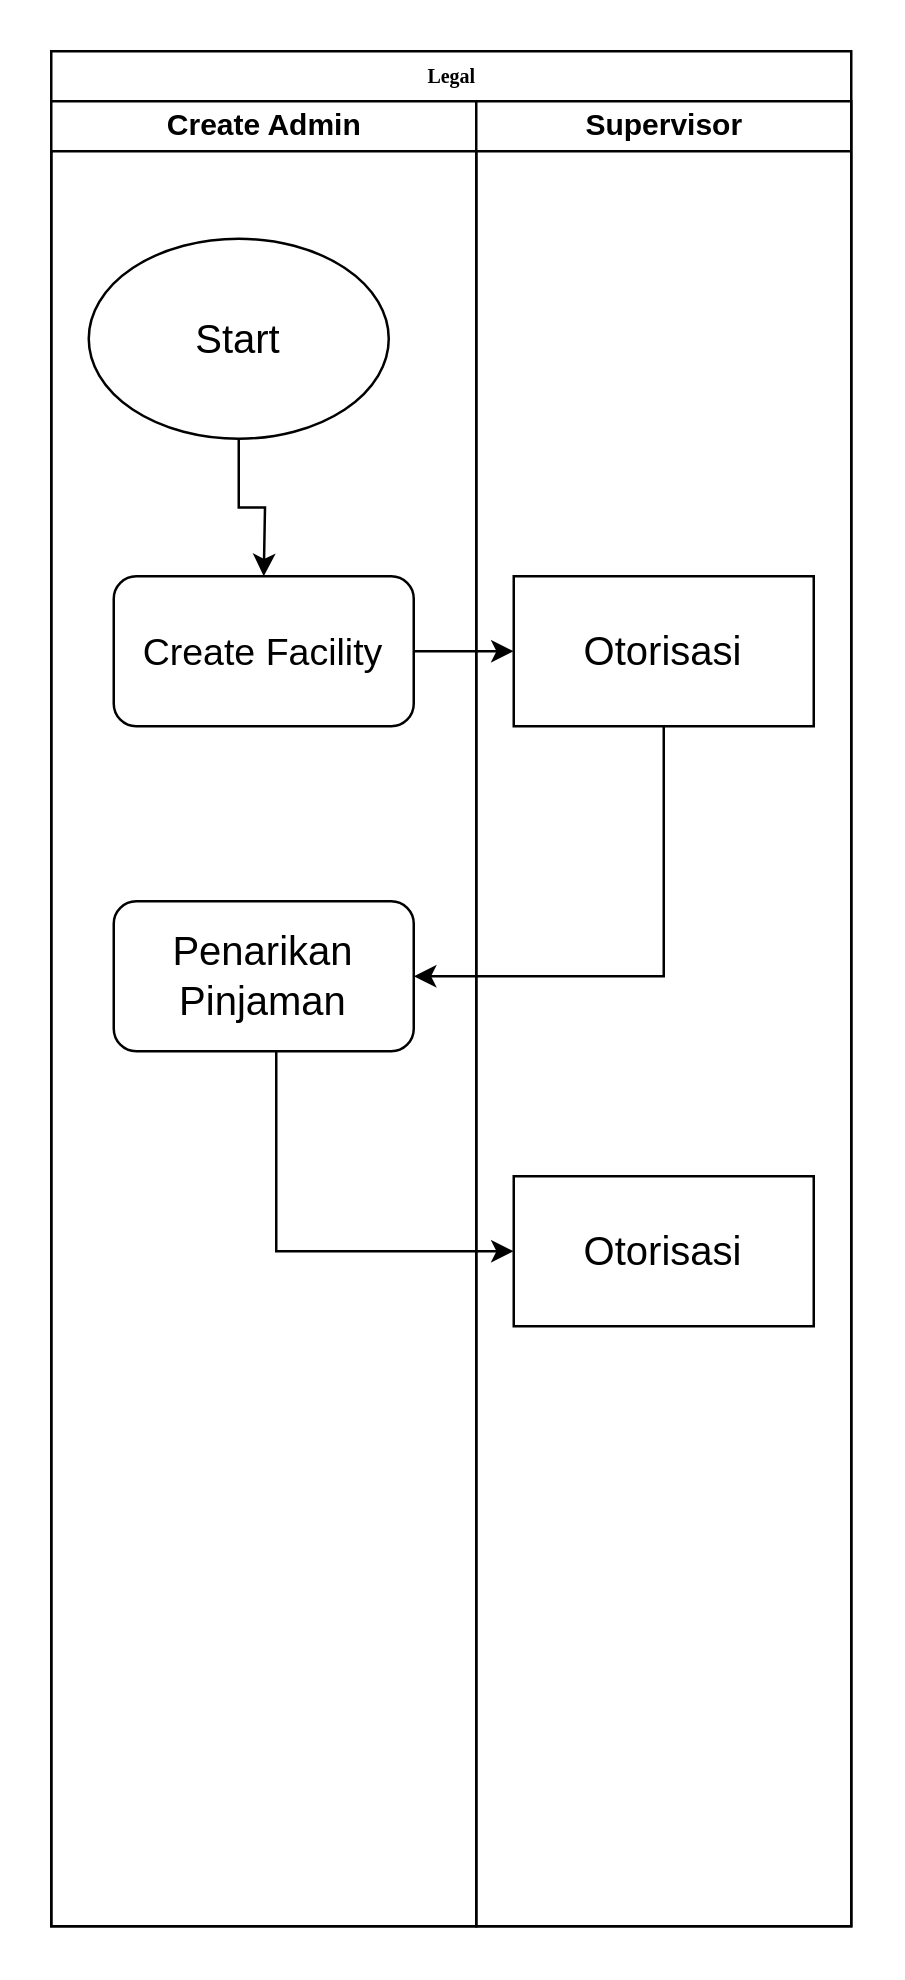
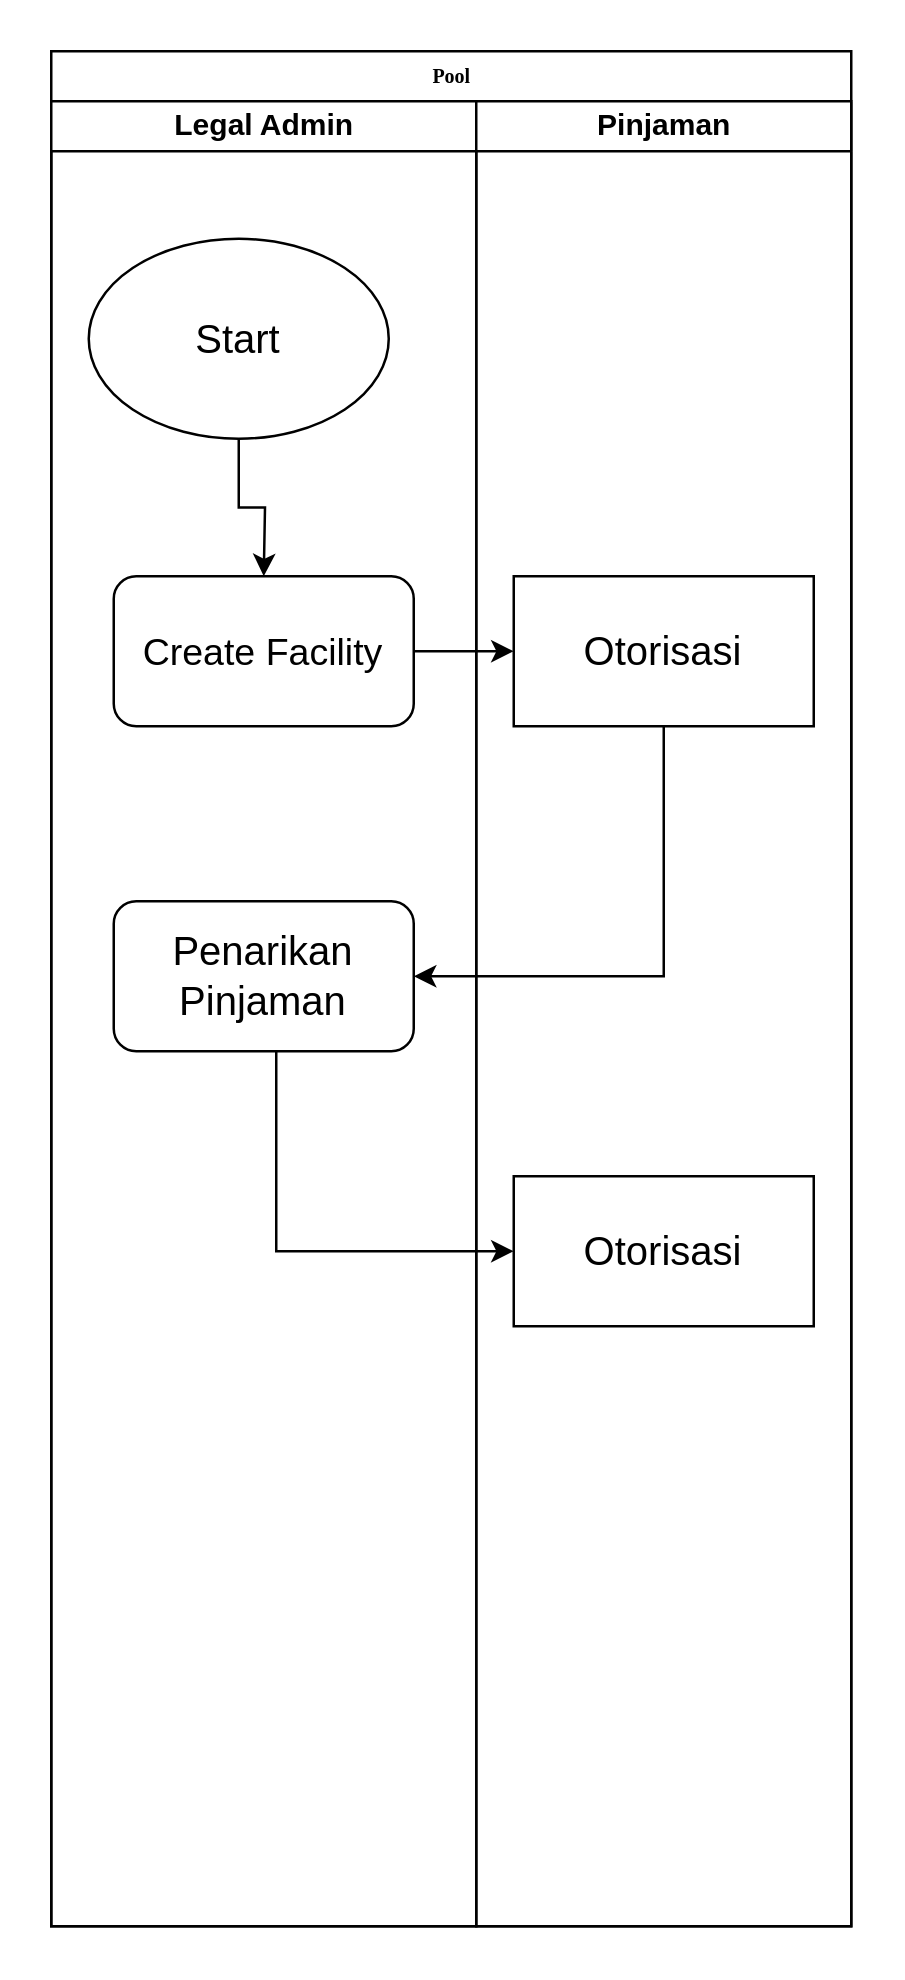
(453, 76) -> (453, 76)
(265, 126) -> (265, 126)
(665, 126) -> (665, 126)
